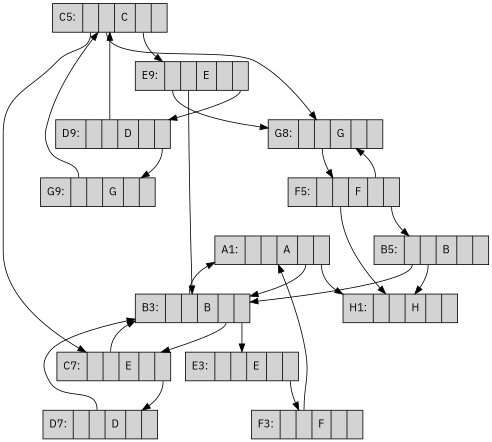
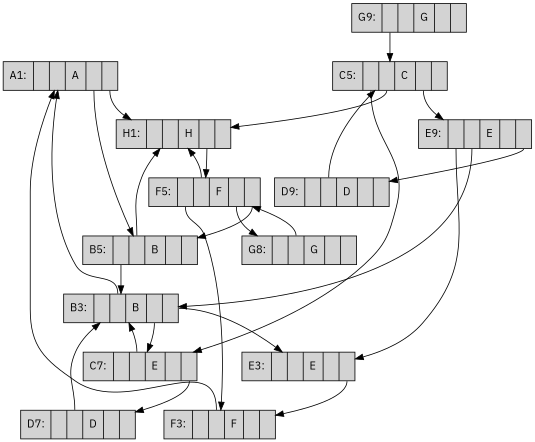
(216, 55) -> (315, 115)
(212, 117) -> (452, 274)
none -> (207, 159)
(158, 163) -> none
(281, 286) -> (105, 161)
none -> (218, 295)
